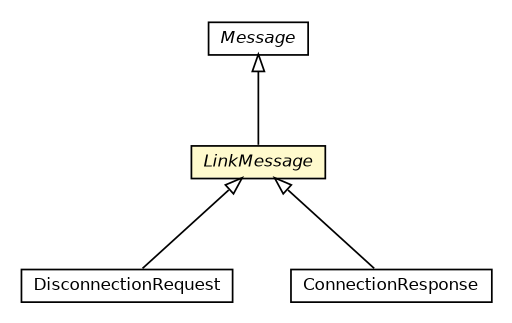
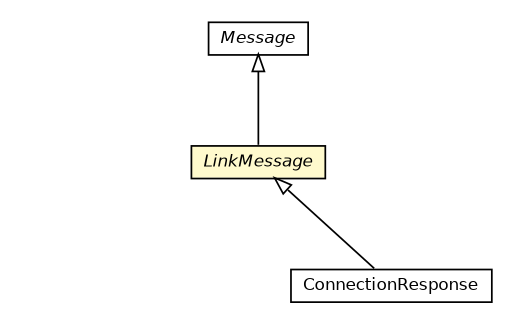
(126, 285) -> none
